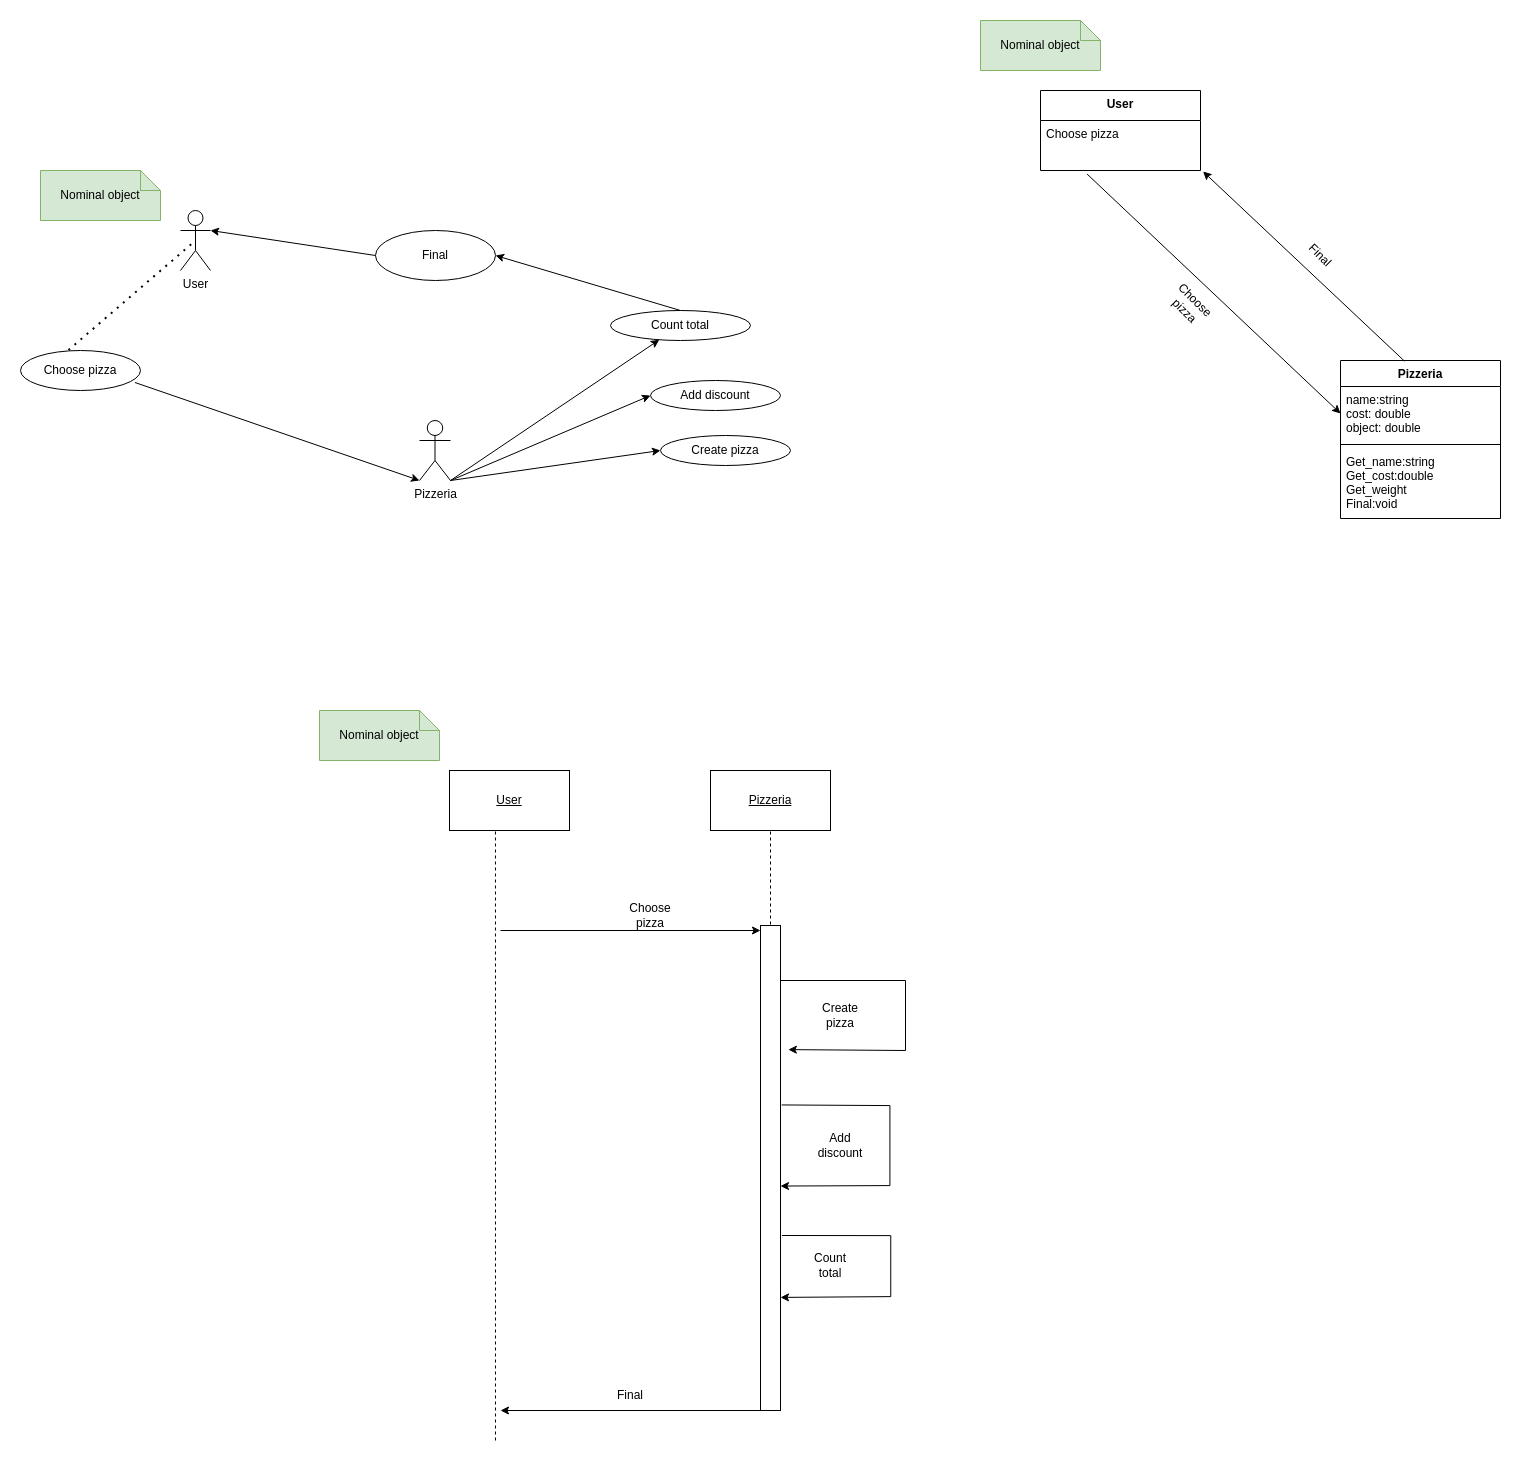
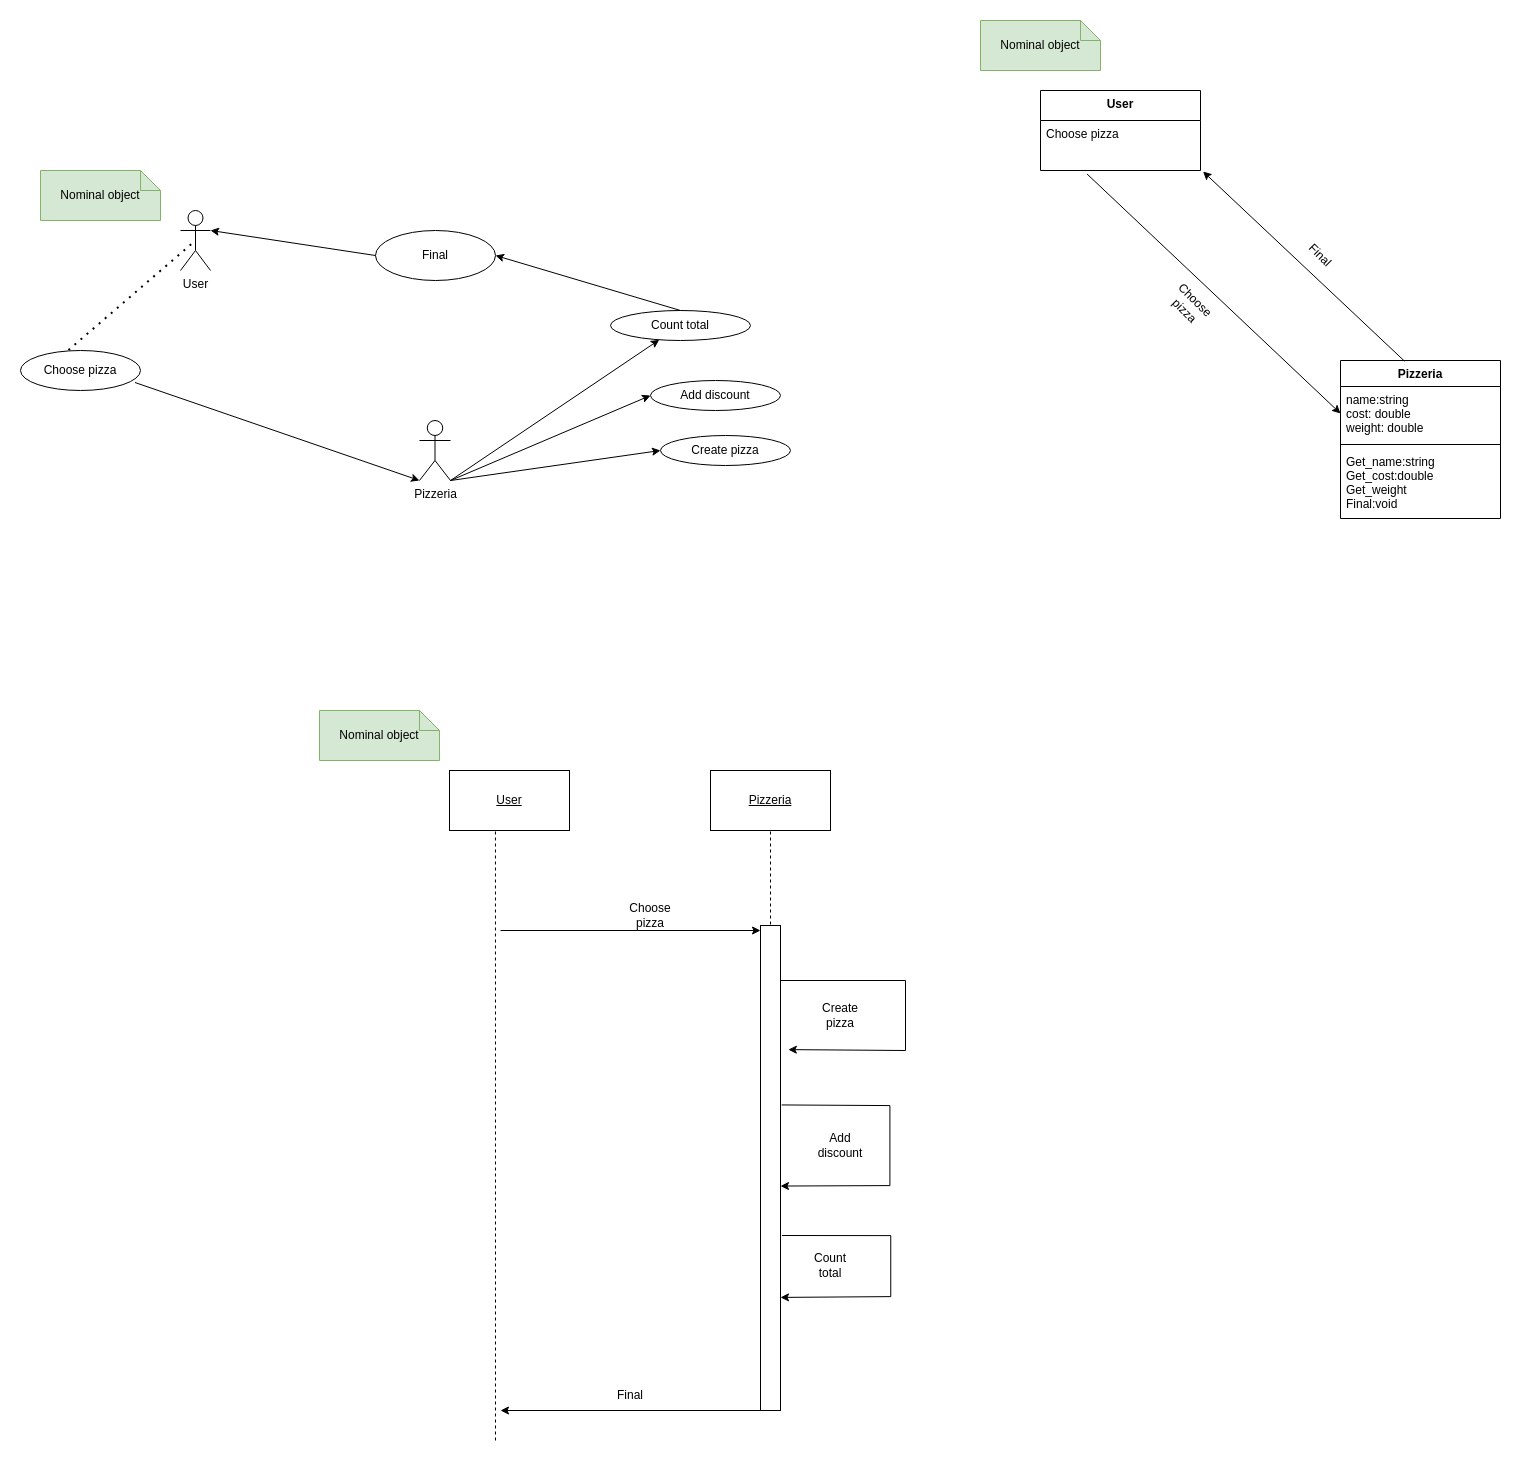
(1380, 400) -> (1380, 400)
